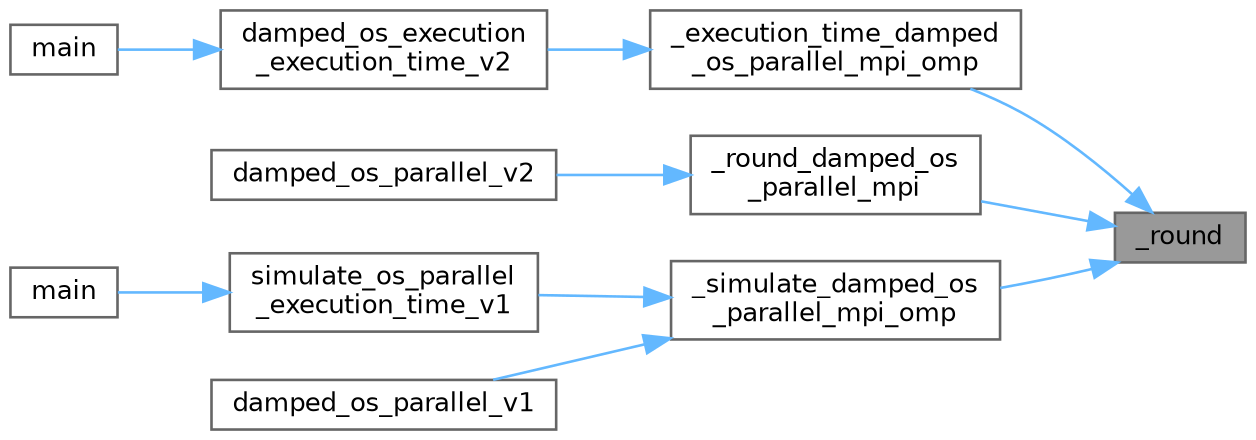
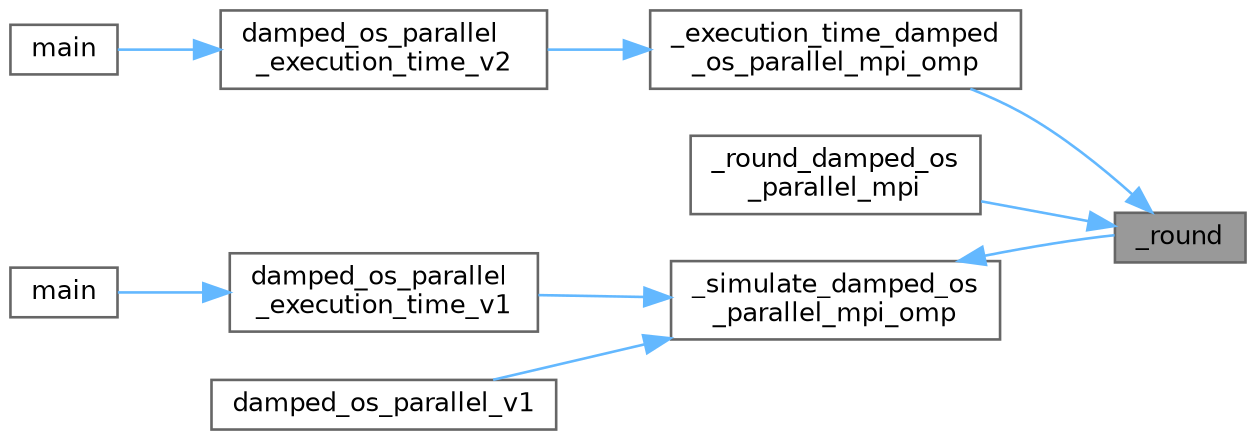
(384, 50) -> (384, 50)
(384, 175) -> none
(1046, 279) -> (1050, 244)
(384, 292) -> (384, 292)
